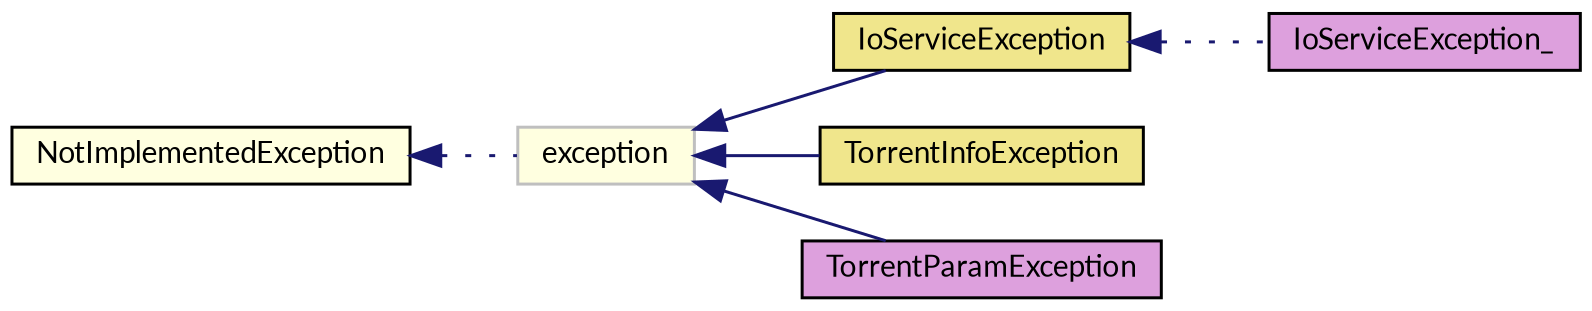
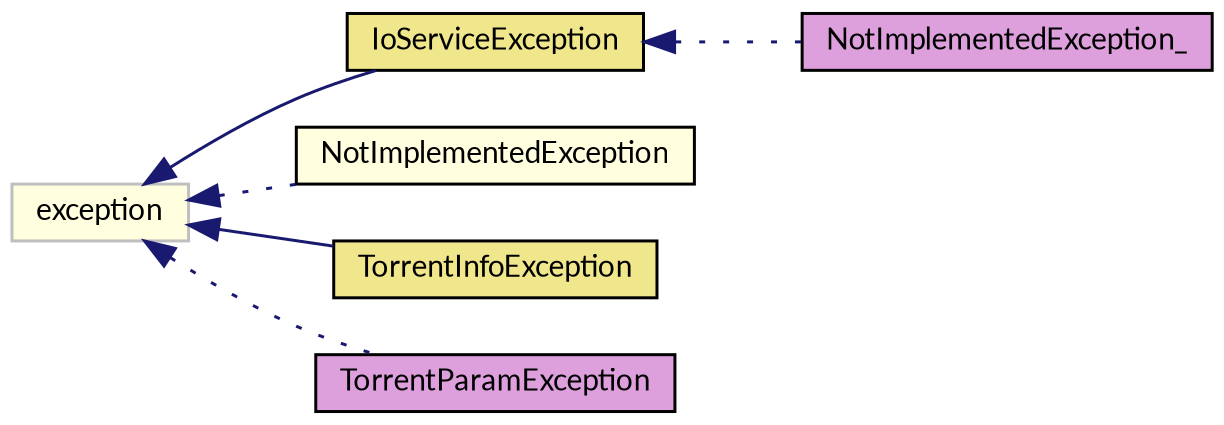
(1425, 42) -> (1007, 42)
(479, 156) -> (258, 190)
(805, 216) -> (269, 314)
